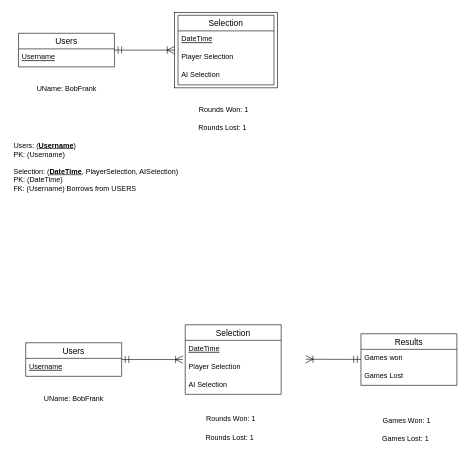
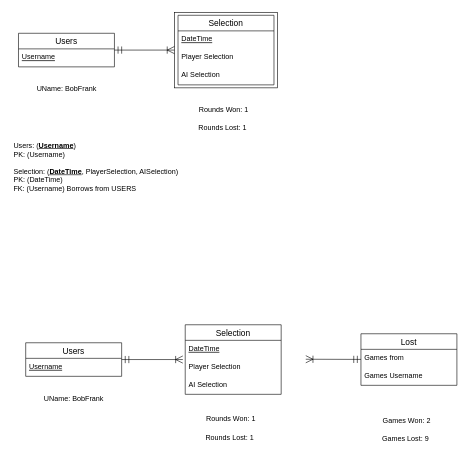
(409, 342) -> (409, 342)
(381, 358) -> (383, 358)
(383, 376) -> (391, 376)
(407, 421) -> (407, 421)
(406, 440) -> (406, 440)
